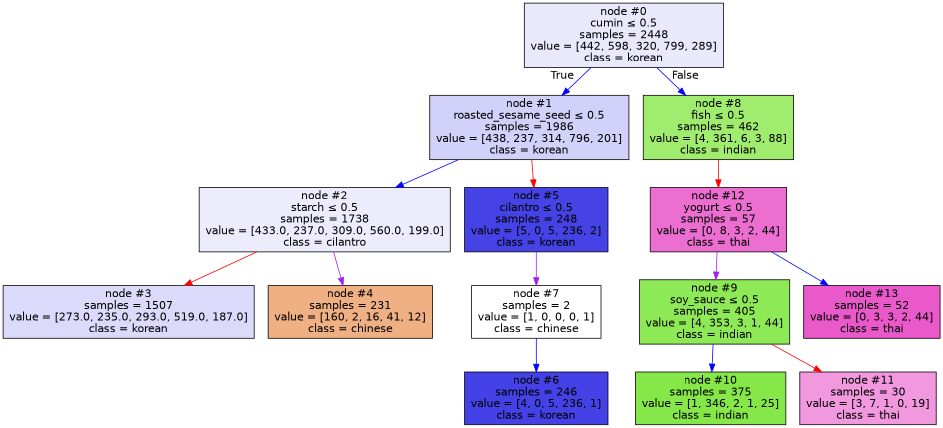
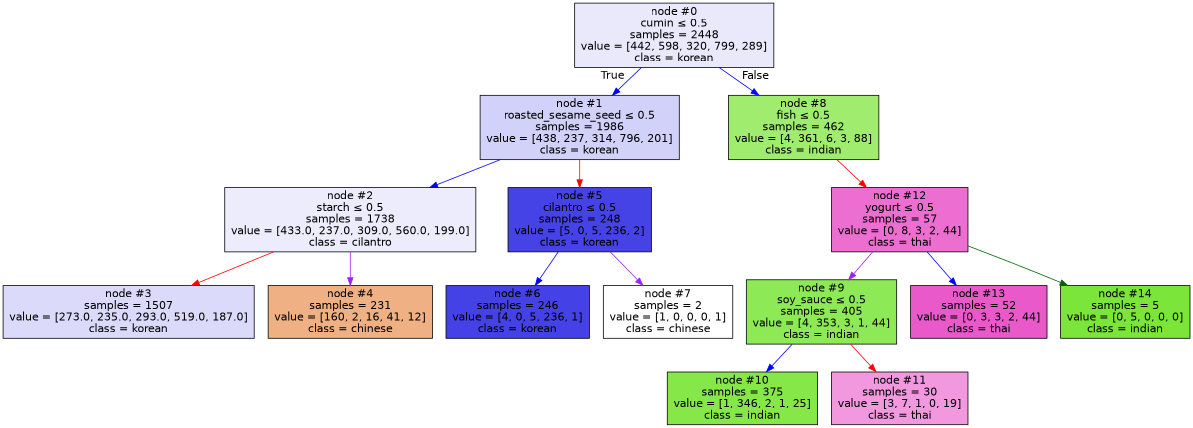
none -> (1125, 312)
(536, 351) -> (549, 265)
